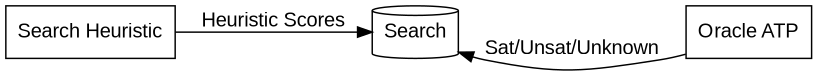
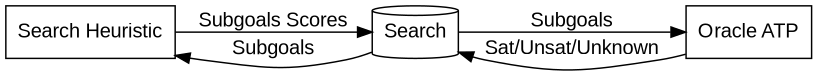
(274, 21) -> (274, 21)
none -> (565, 32)
none -> (281, 67)
